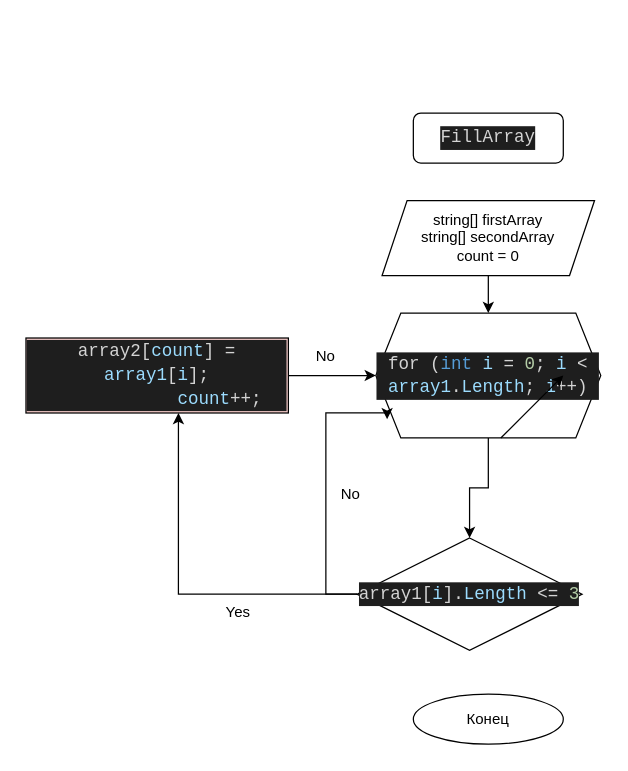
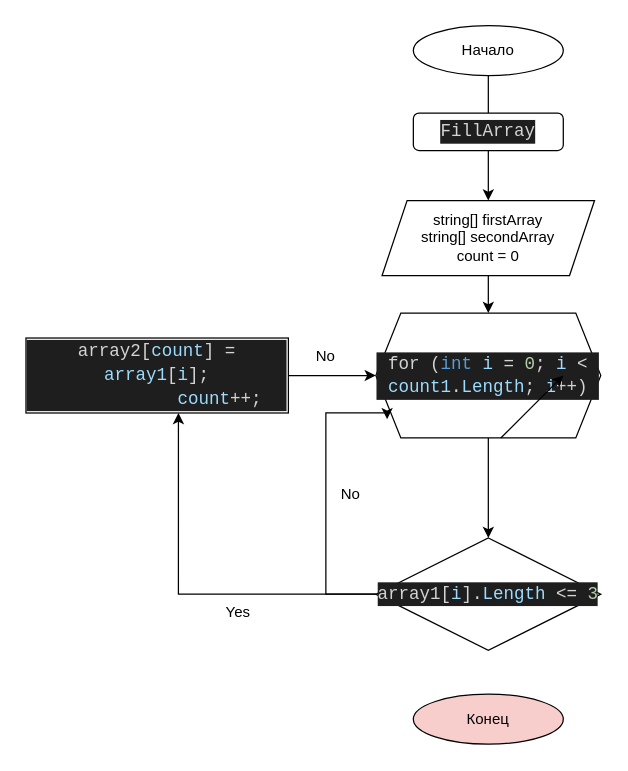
none -> (488, 51)
none -> (488, 134)
(488, 138) -> (488, 132)
(157, 376) -> (157, 376)
(488, 376) -> (488, 376)
(469, 594) -> (488, 594)
(488, 719) -> (488, 719)
